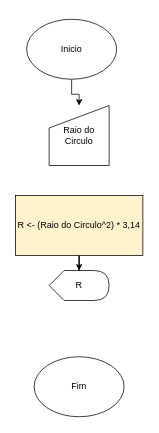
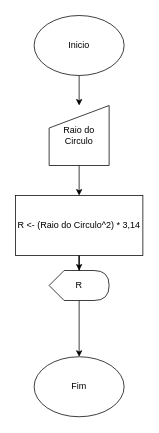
(72, 49) -> (79, 45)
none -> (79, 189)
(79, 225) -> (79, 225)
none -> (79, 350)
